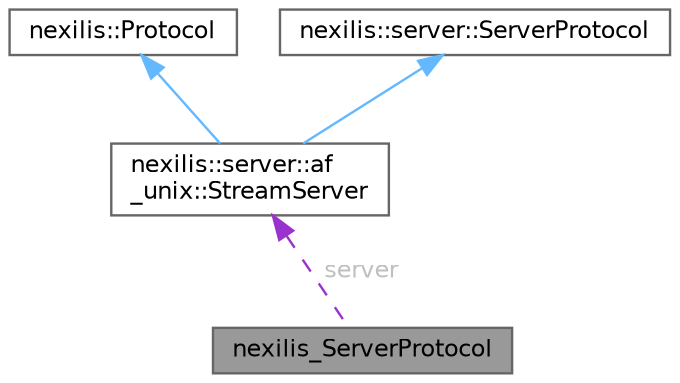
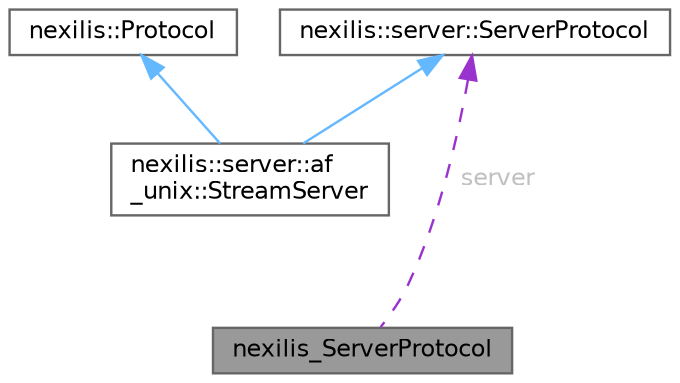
(317, 282) -> (437, 208)
